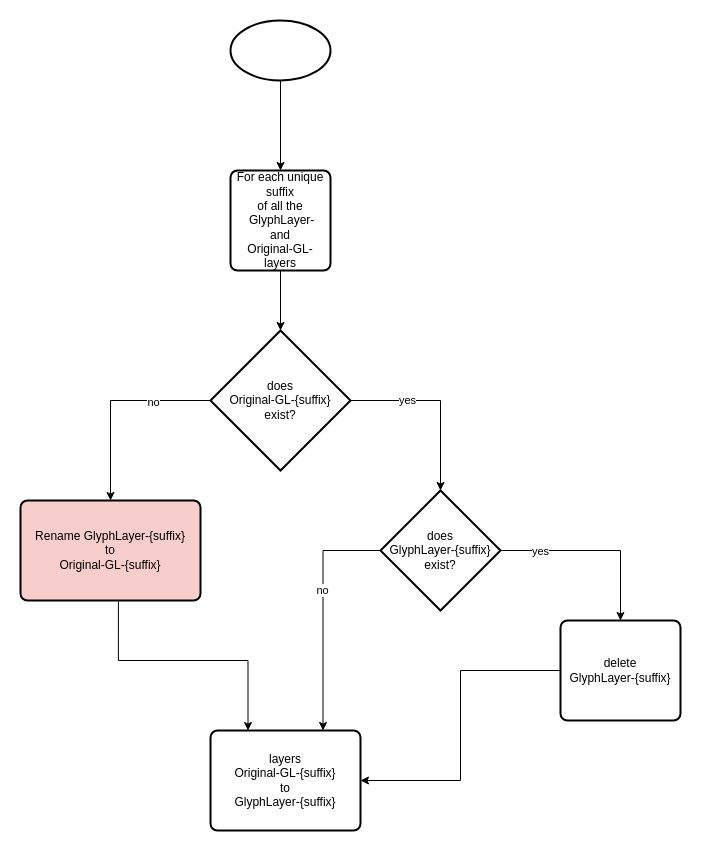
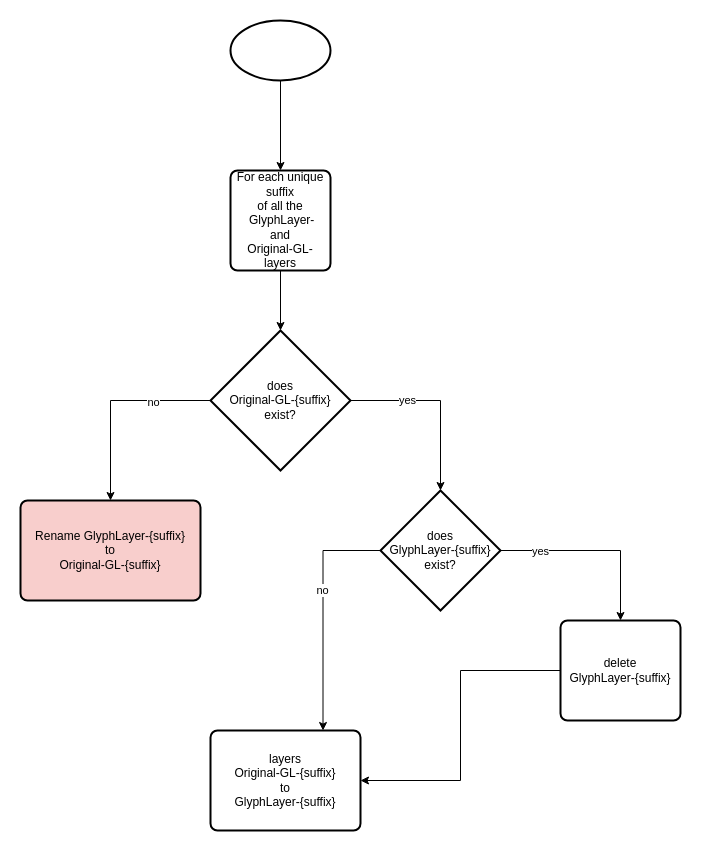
(186, 661) -> none
